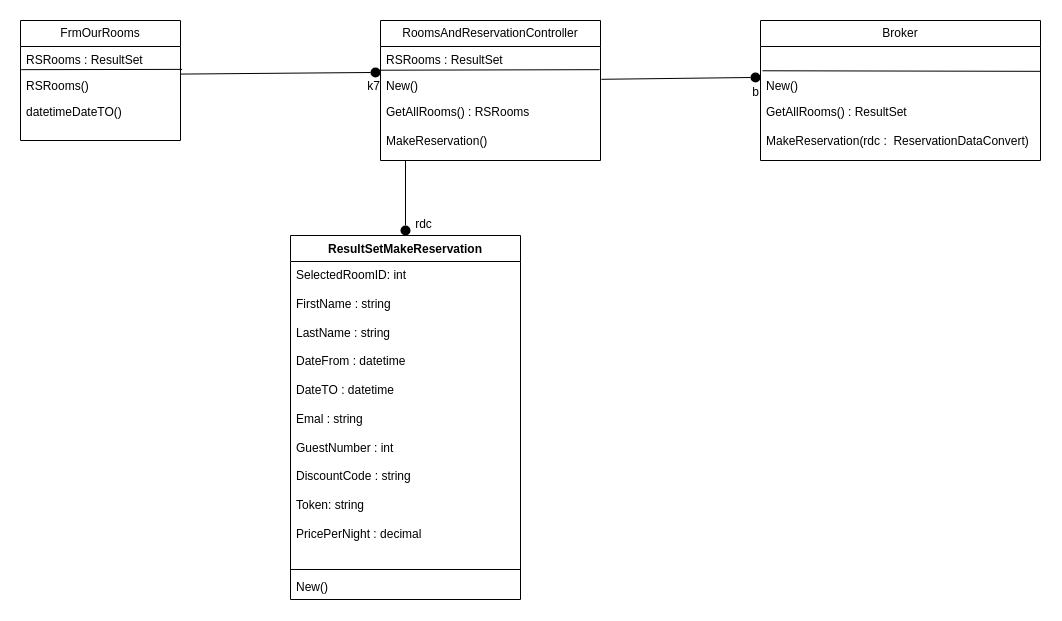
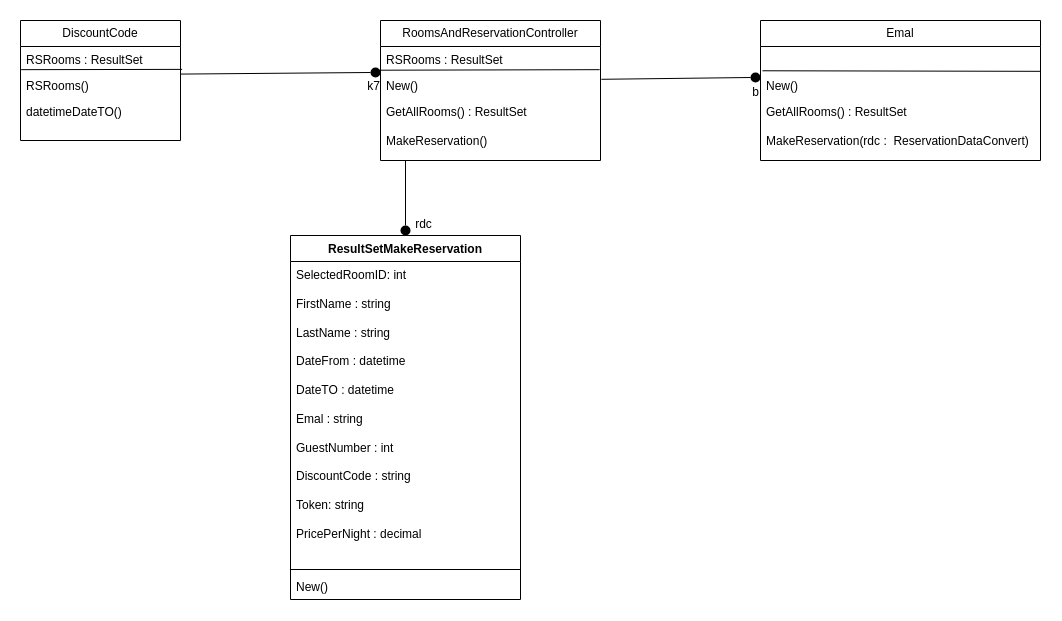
(101, 34) -> (101, 34)
(901, 34) -> (901, 34)
(456, 120) -> (461, 120)
